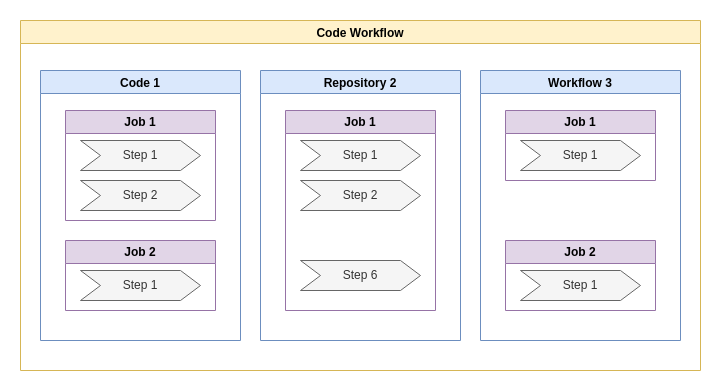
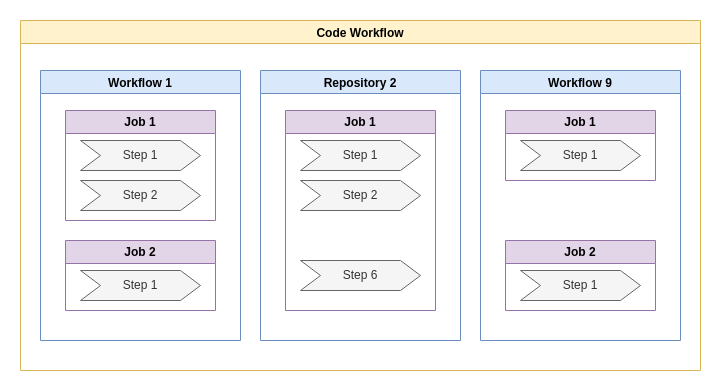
(140, 83) -> (140, 83)
(580, 83) -> (580, 83)
